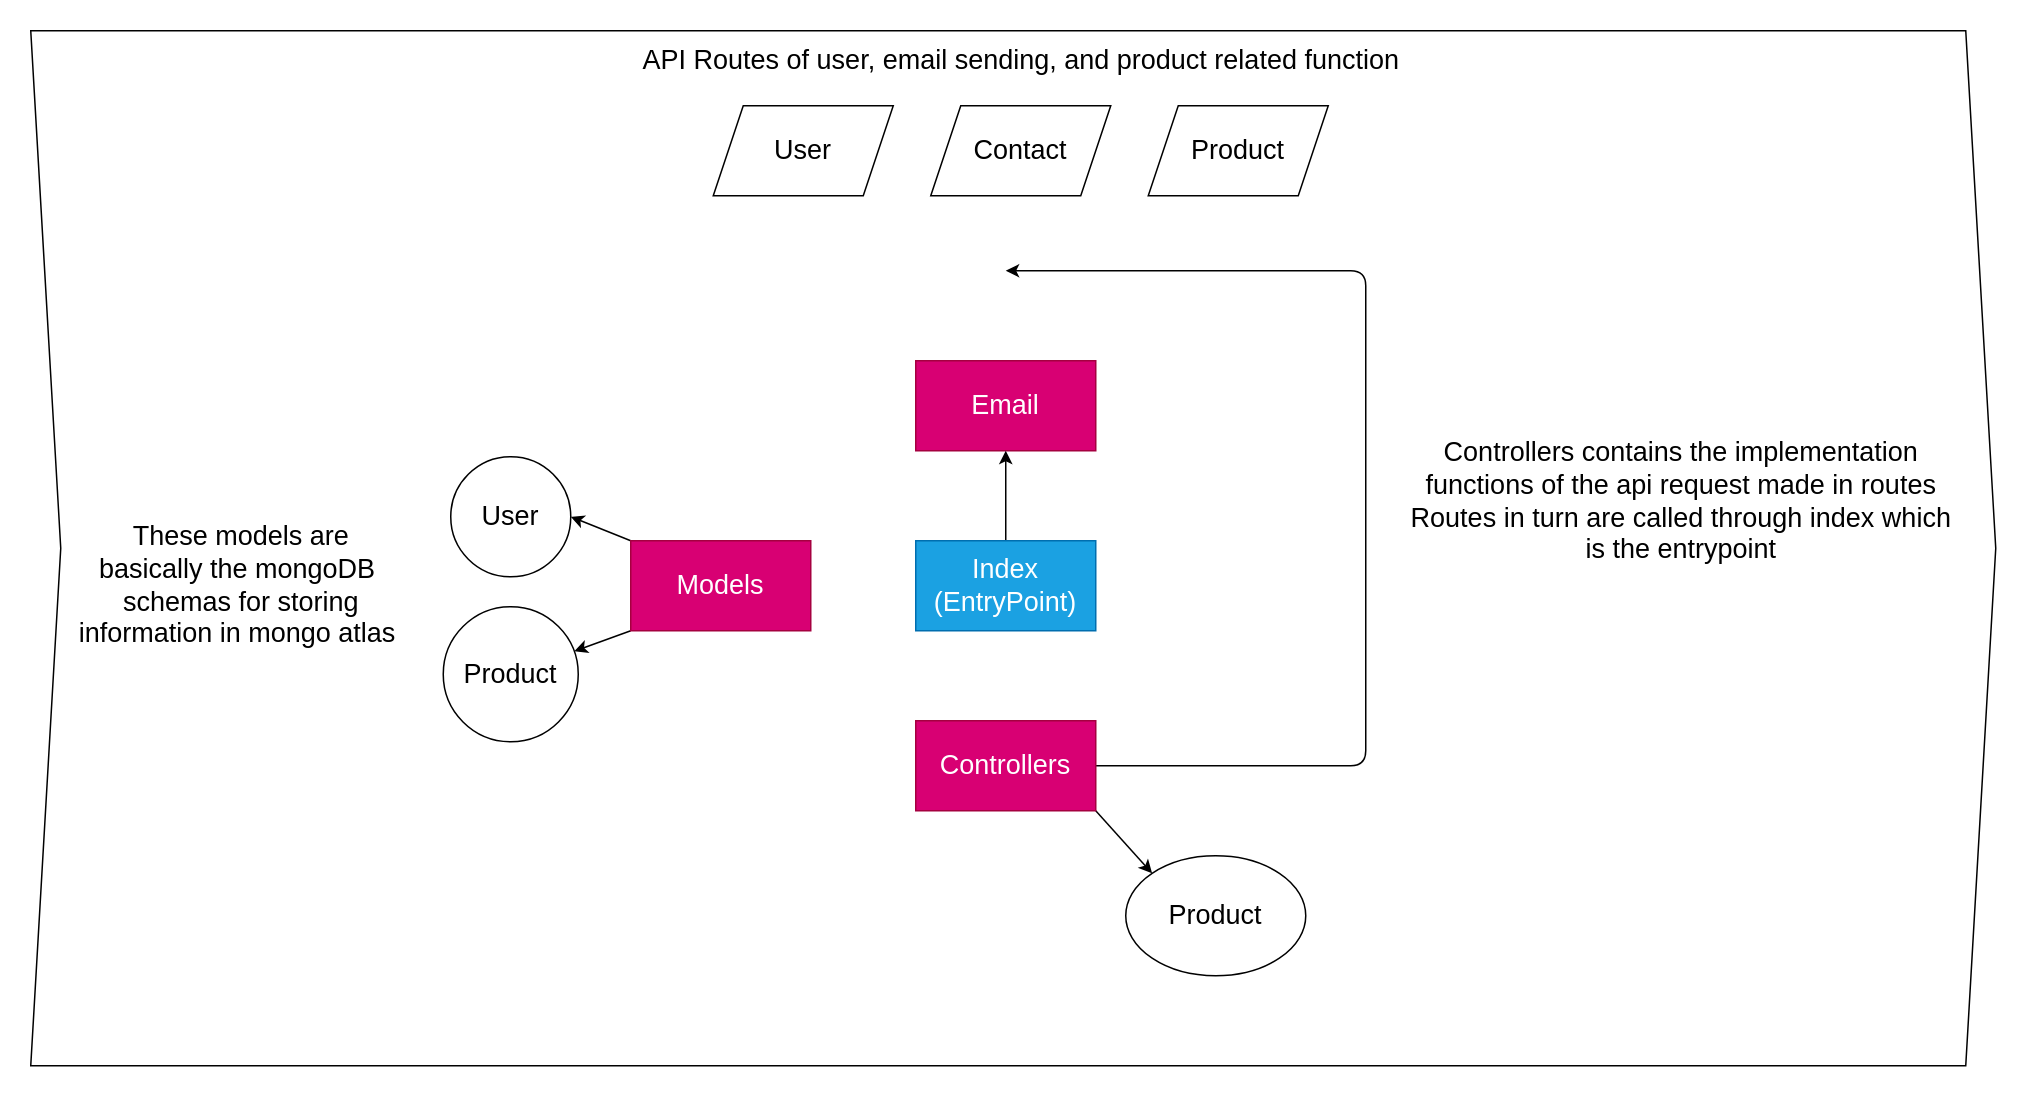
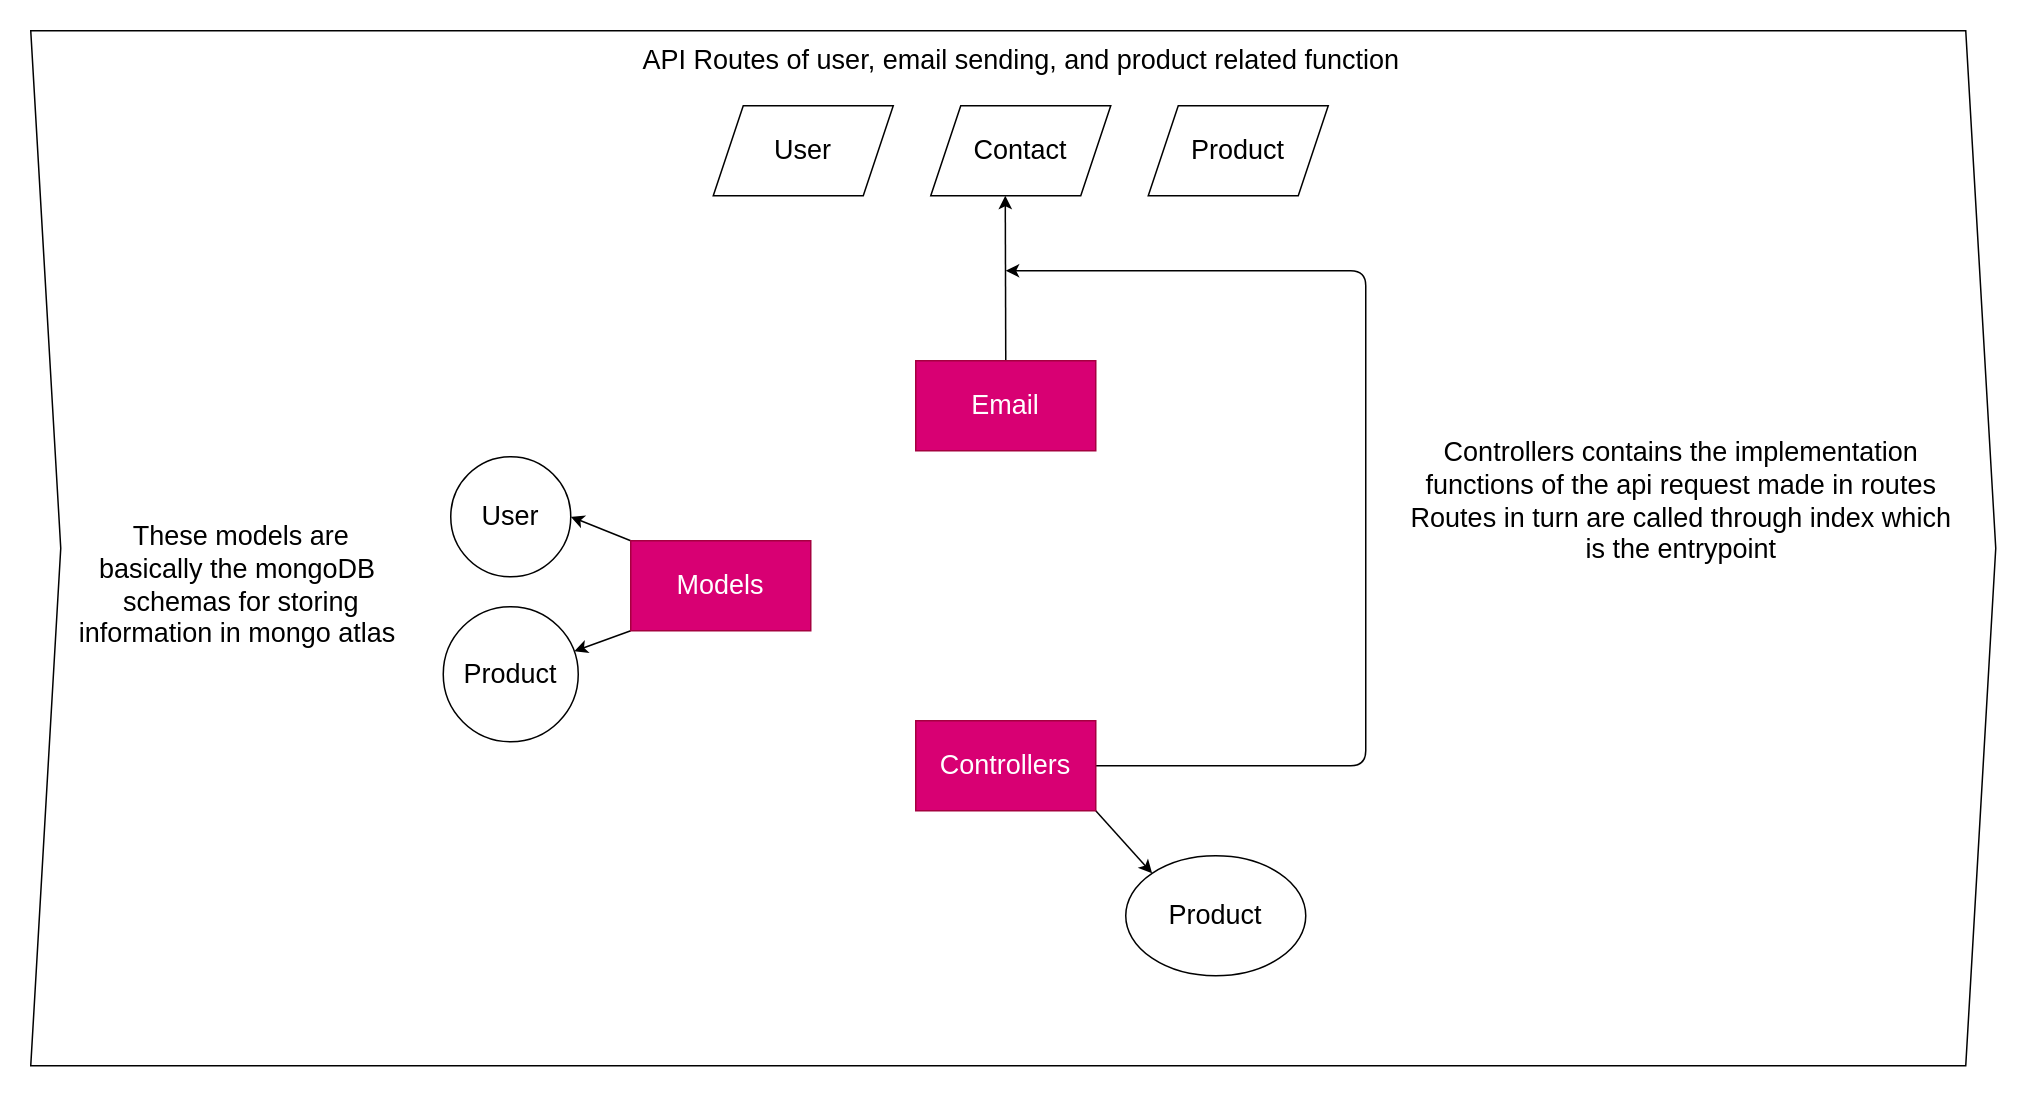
none -> (1006, 283)
(1006, 501) -> none
(1006, 586) -> none
